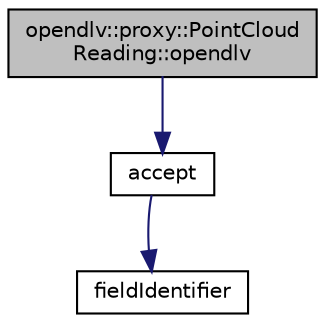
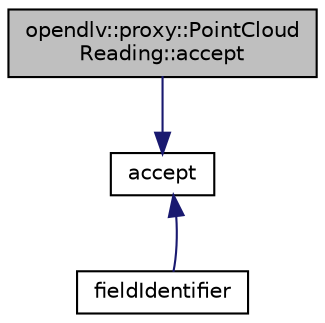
(163, 43) -> (163, 43)
(149, 223) -> (177, 244)
